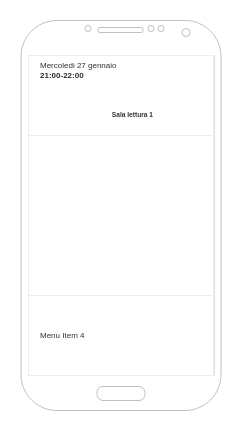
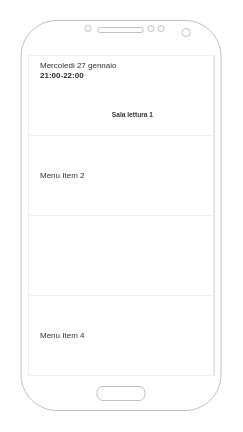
none -> (121, 176)
